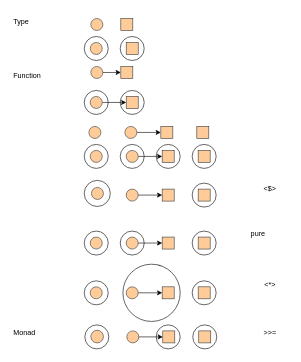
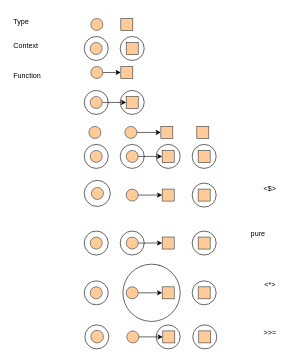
none -> (30, 45)
(30, 333) -> none
